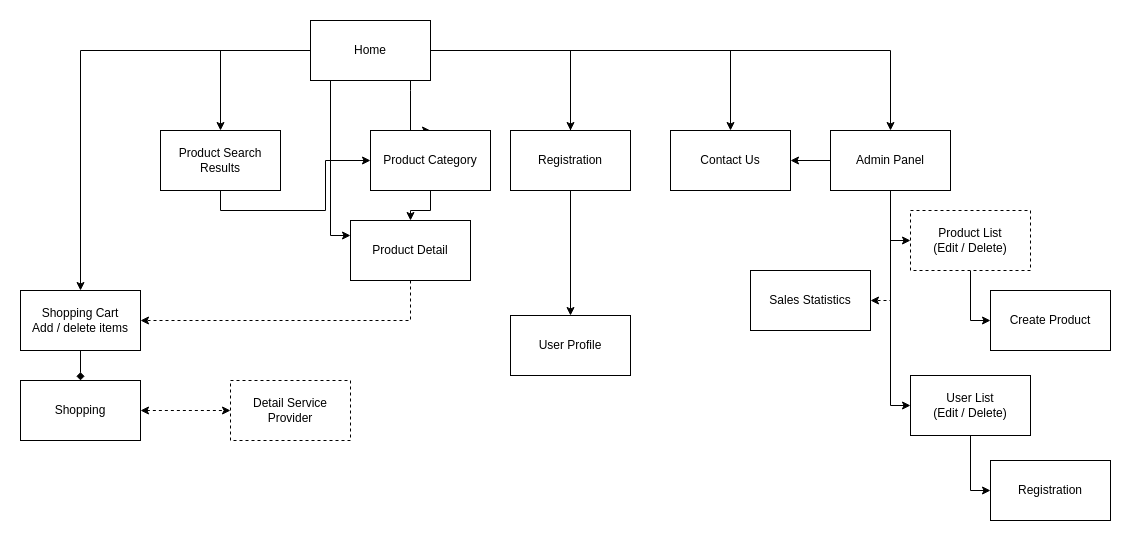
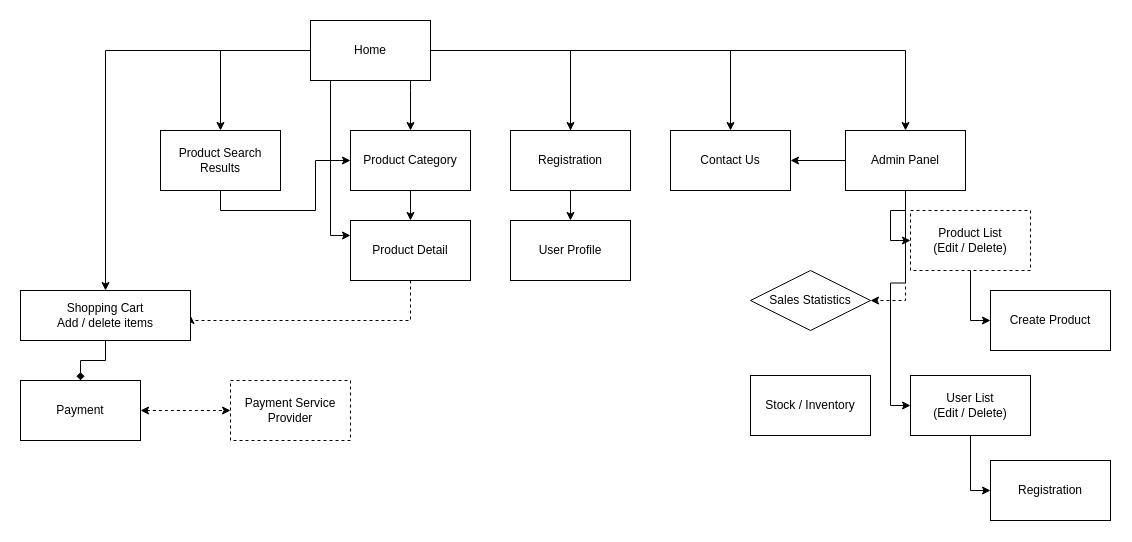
(431, 161) -> (411, 161)
(891, 161) -> (906, 161)
(811, 301) -> (811, 301)
(81, 321) -> (106, 316)
(571, 346) -> (571, 251)
none -> (811, 406)
(81, 411) -> (81, 411)
(291, 411) -> (291, 411)
